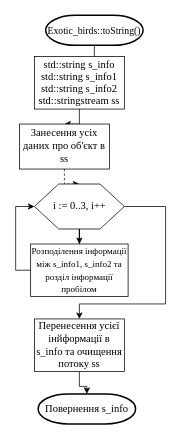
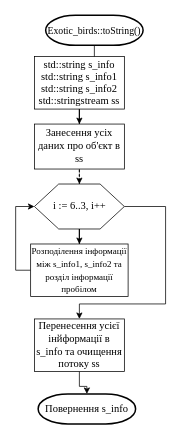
(64, 147) -> (79, 147)
(80, 207) -> (80, 207)
